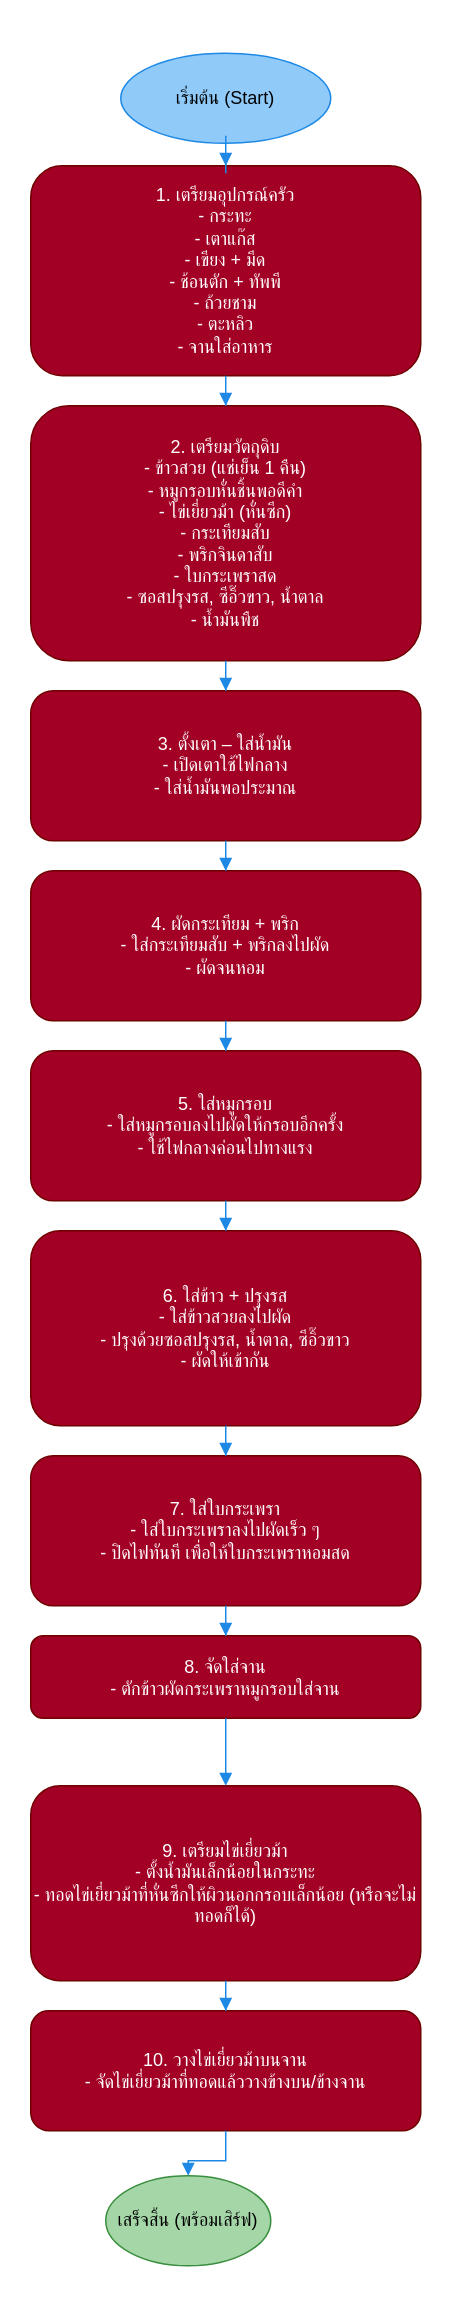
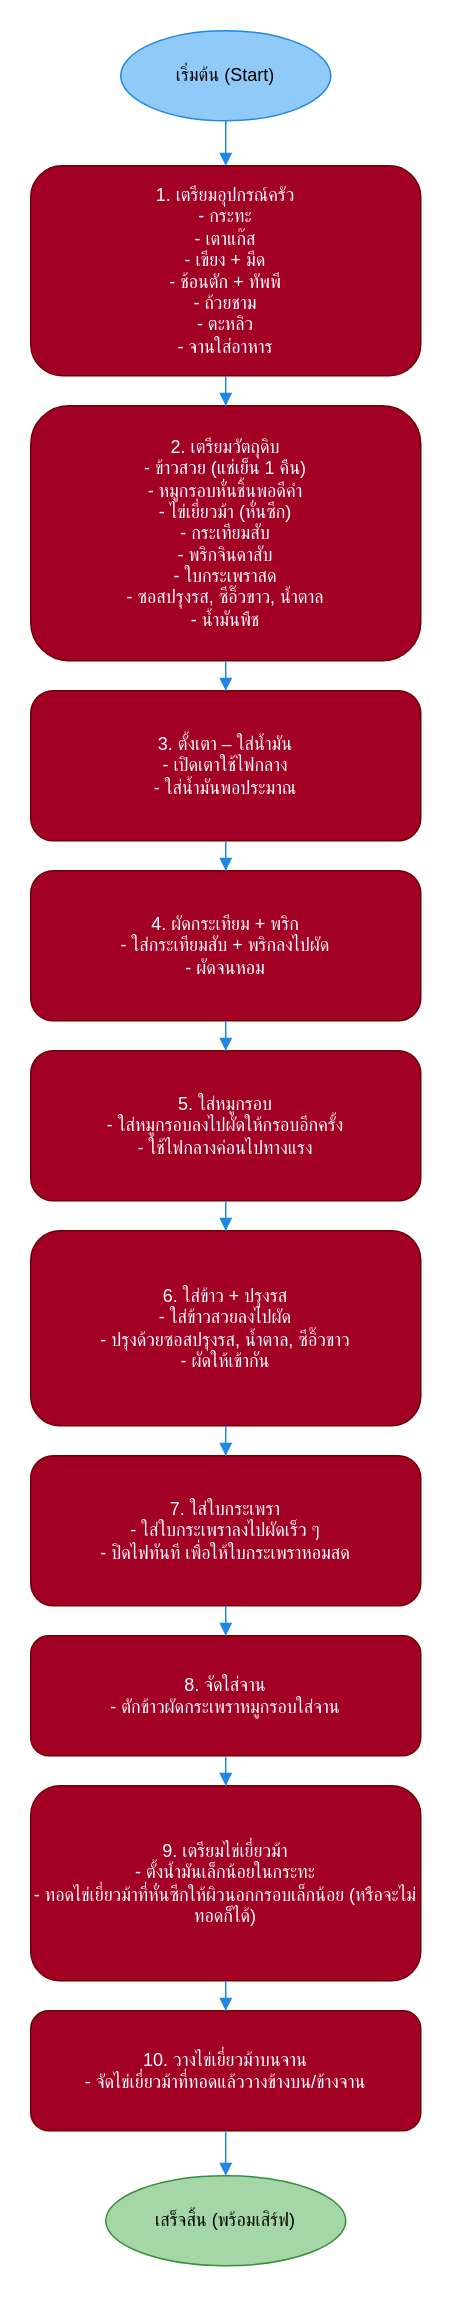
(226, 98) -> (226, 76)
(226, 1677) -> (226, 1696)
(188, 2221) -> (226, 2221)
